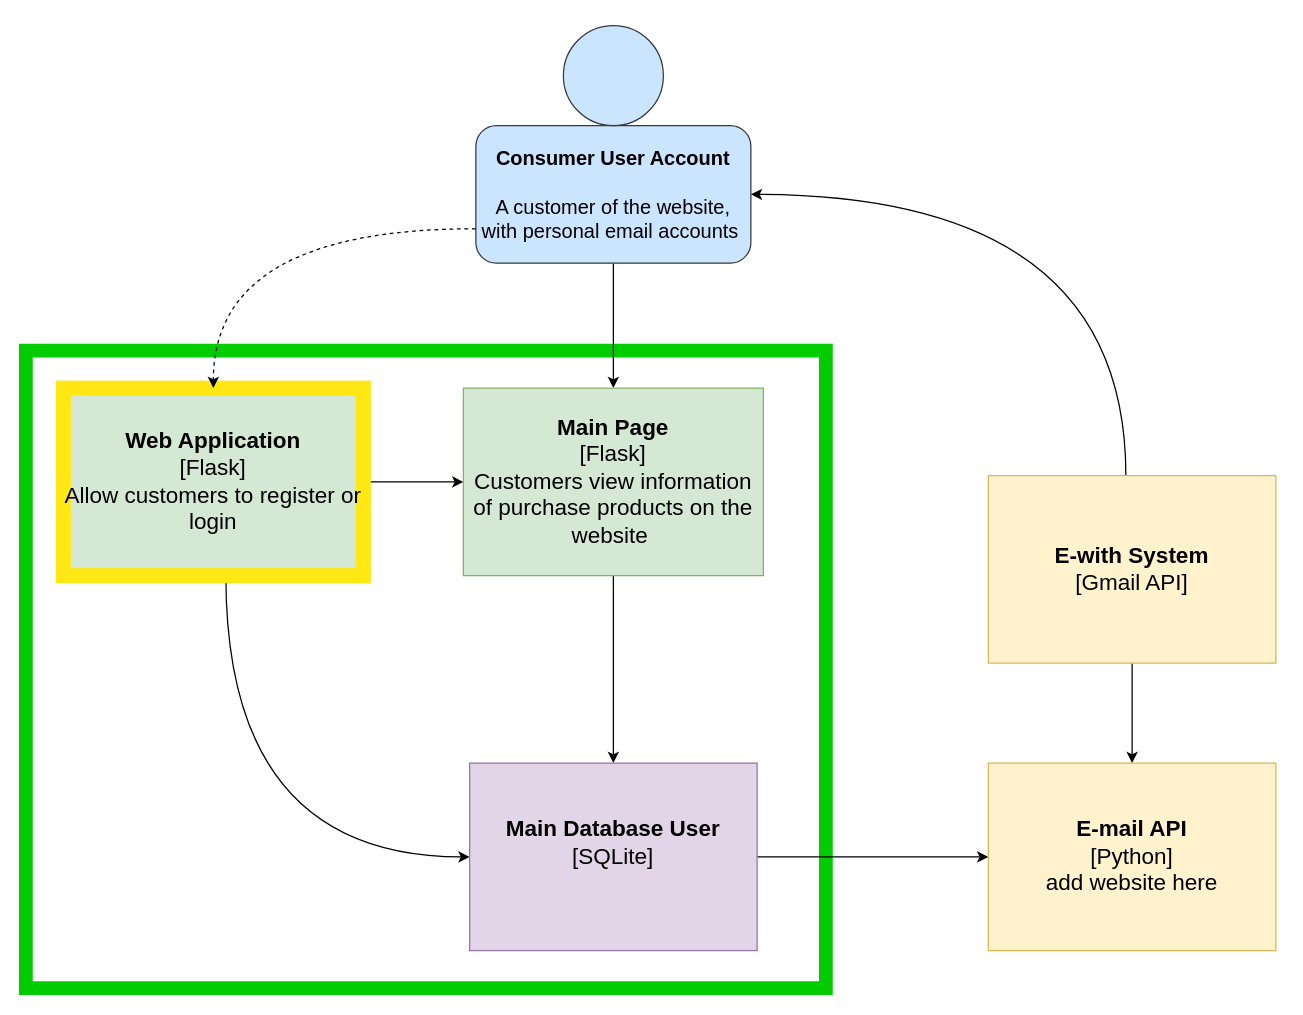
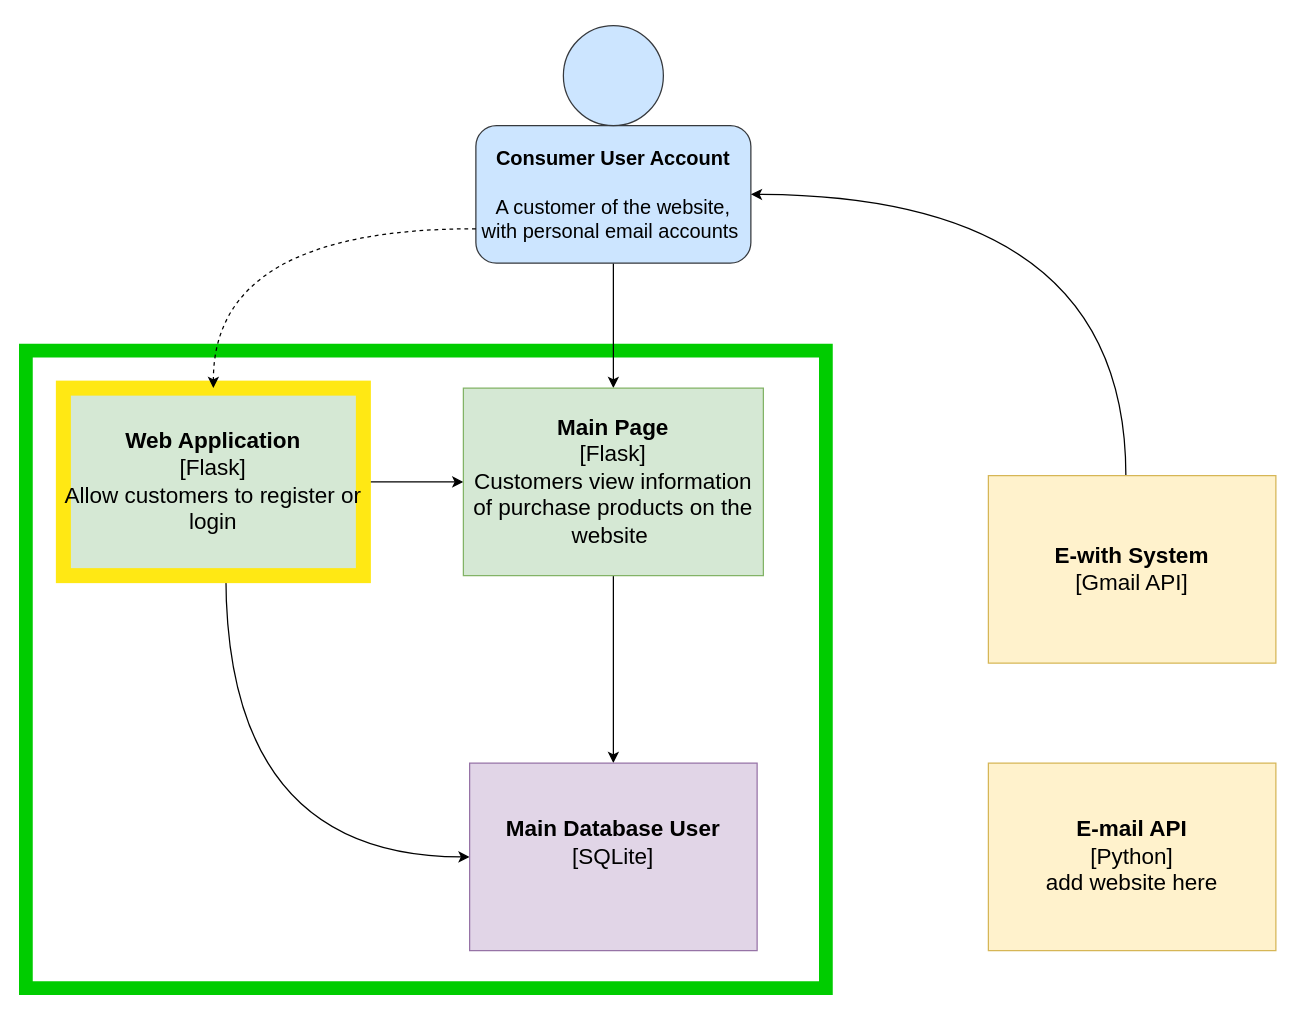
(1132, 709) -> none
(868, 857) -> none
